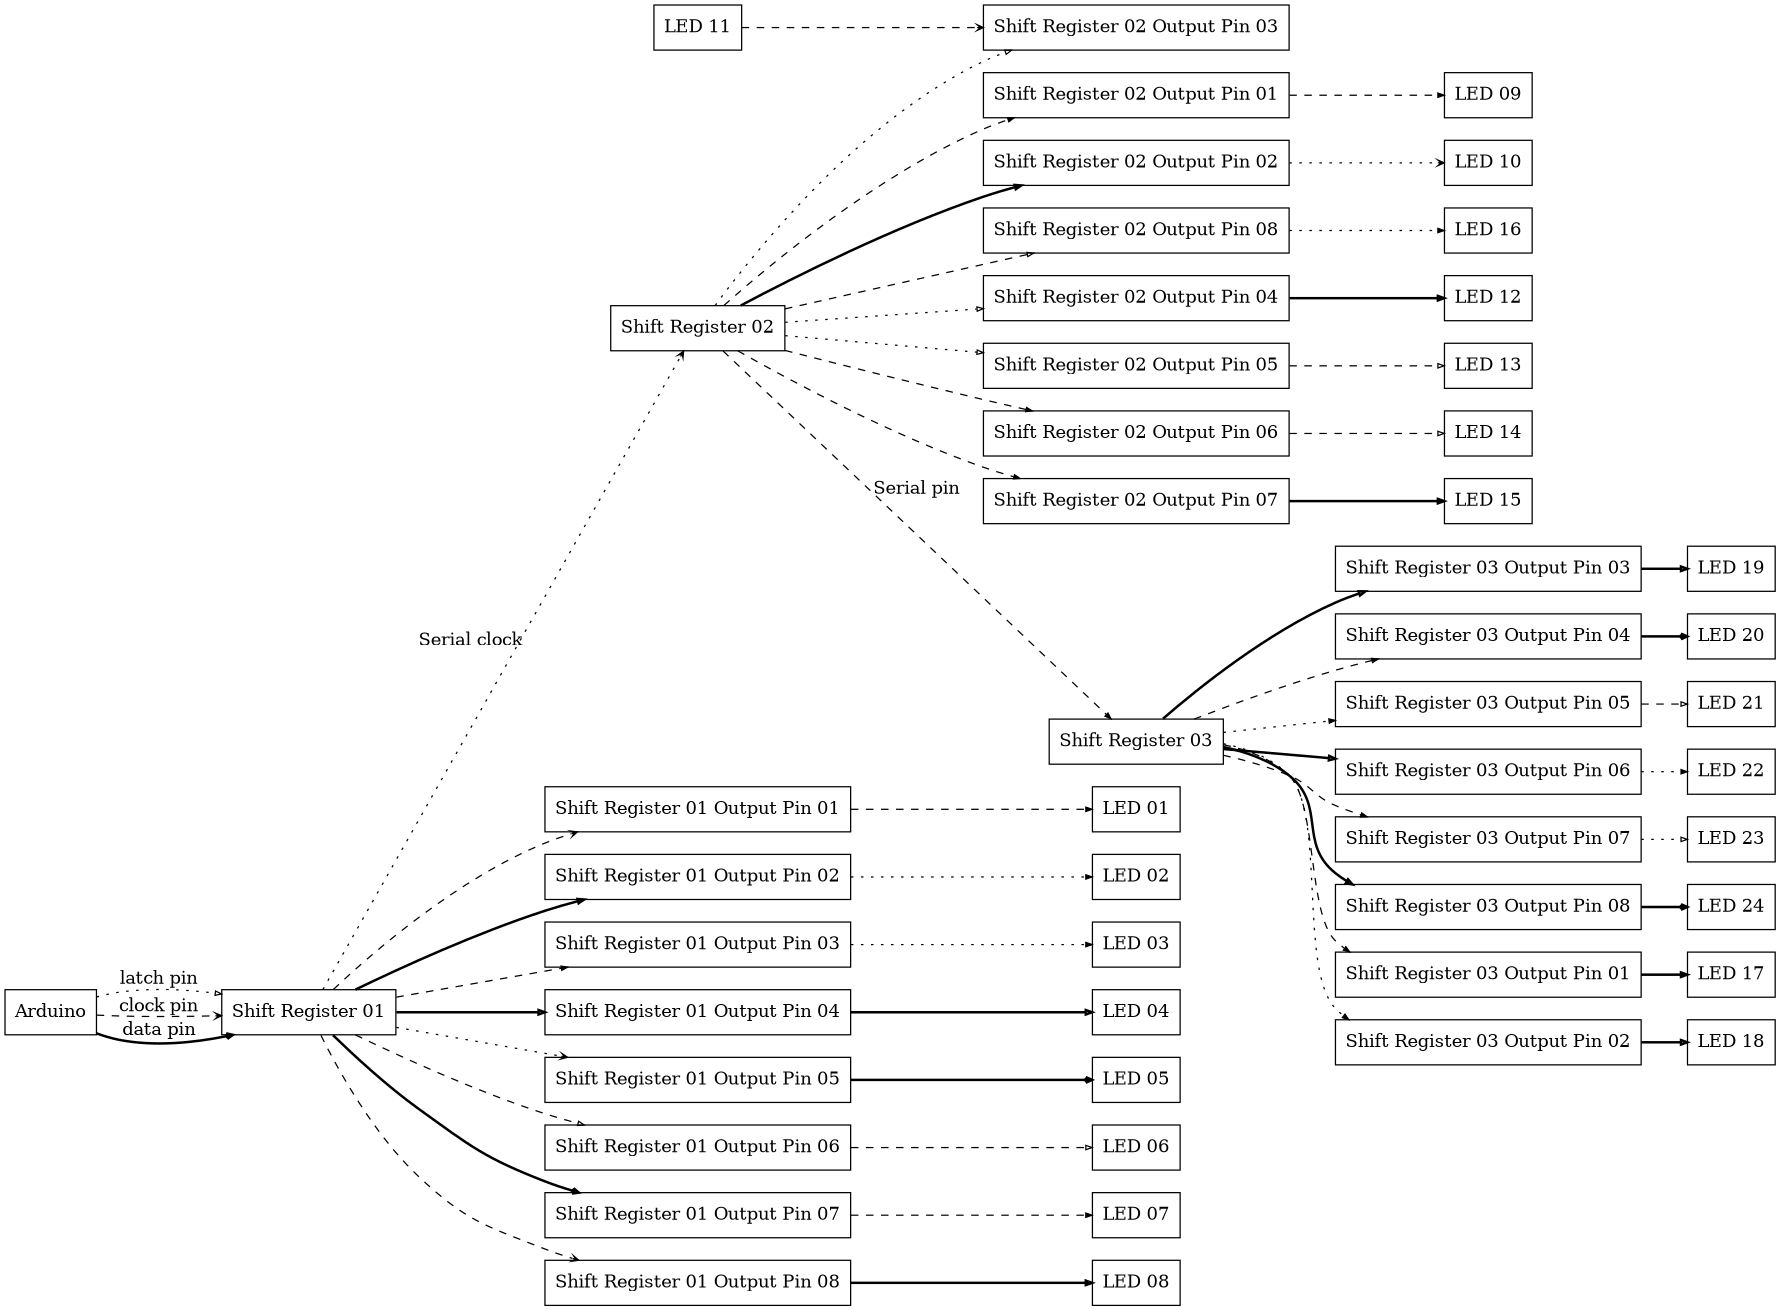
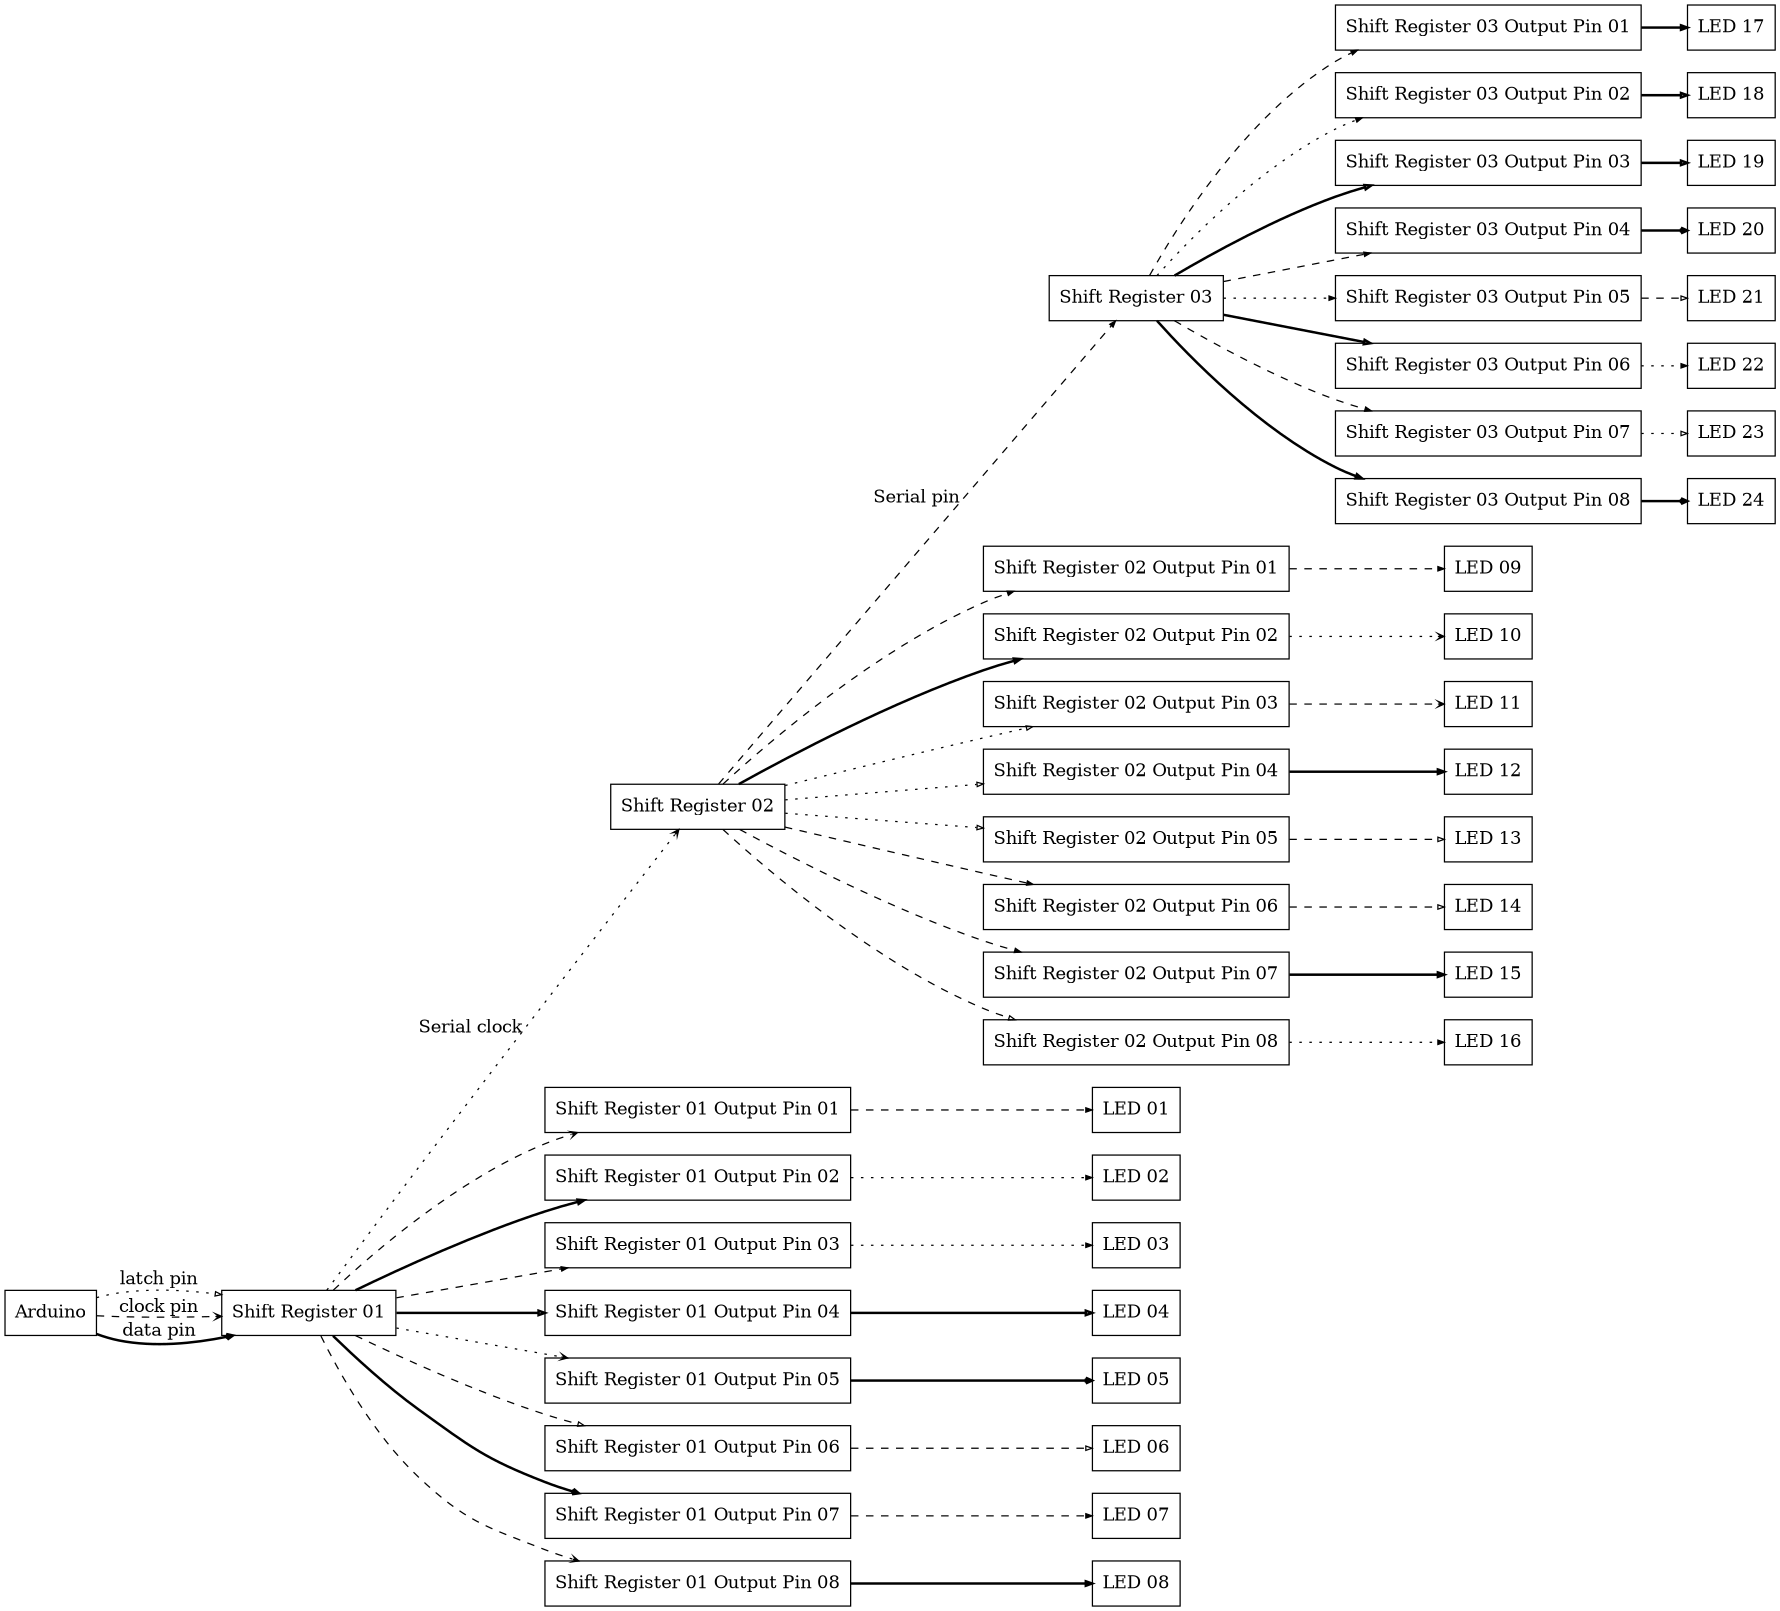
(859, 28) -> (1363, 704)
